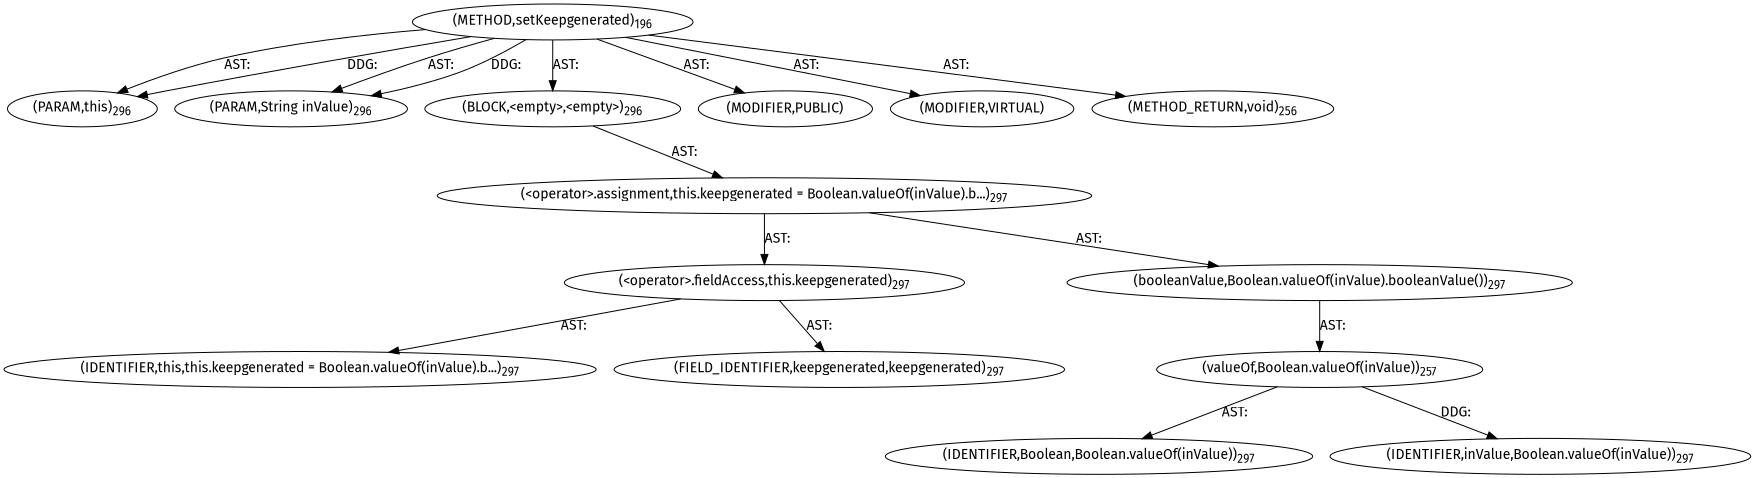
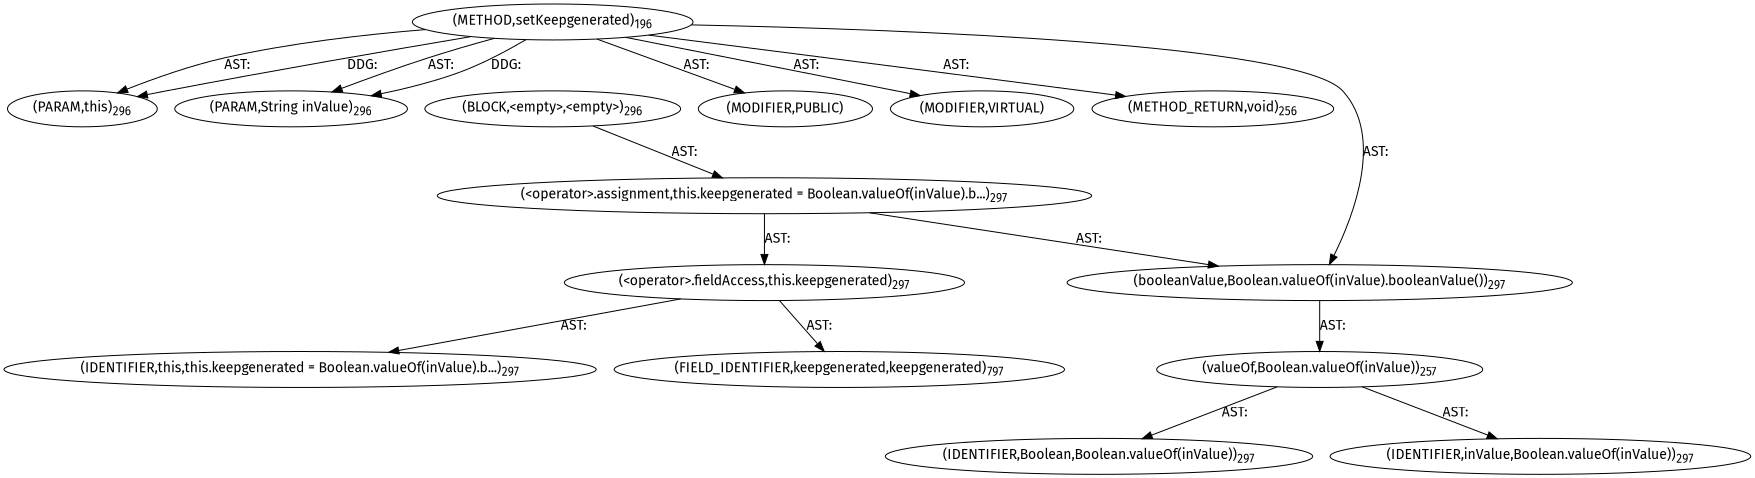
(553, 60) -> (1107, 44)
(996, 368) -> (996, 368)
(1457, 413) -> (1457, 413)
